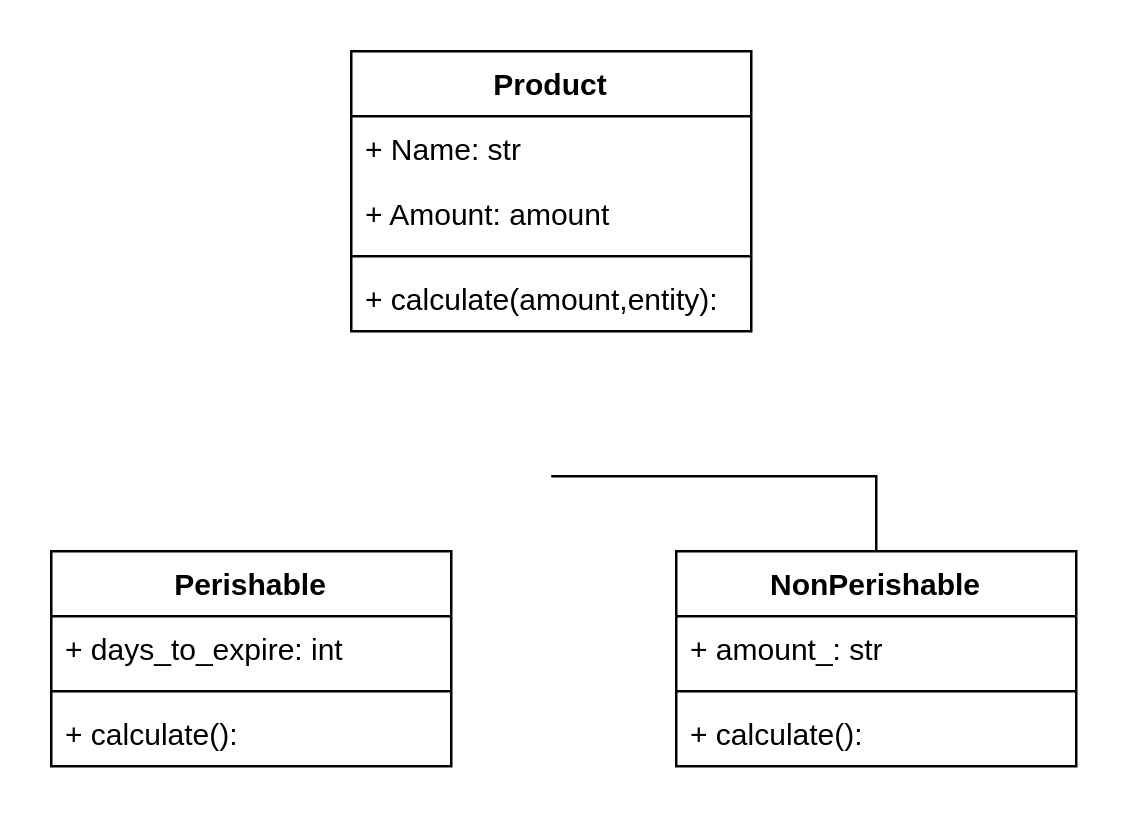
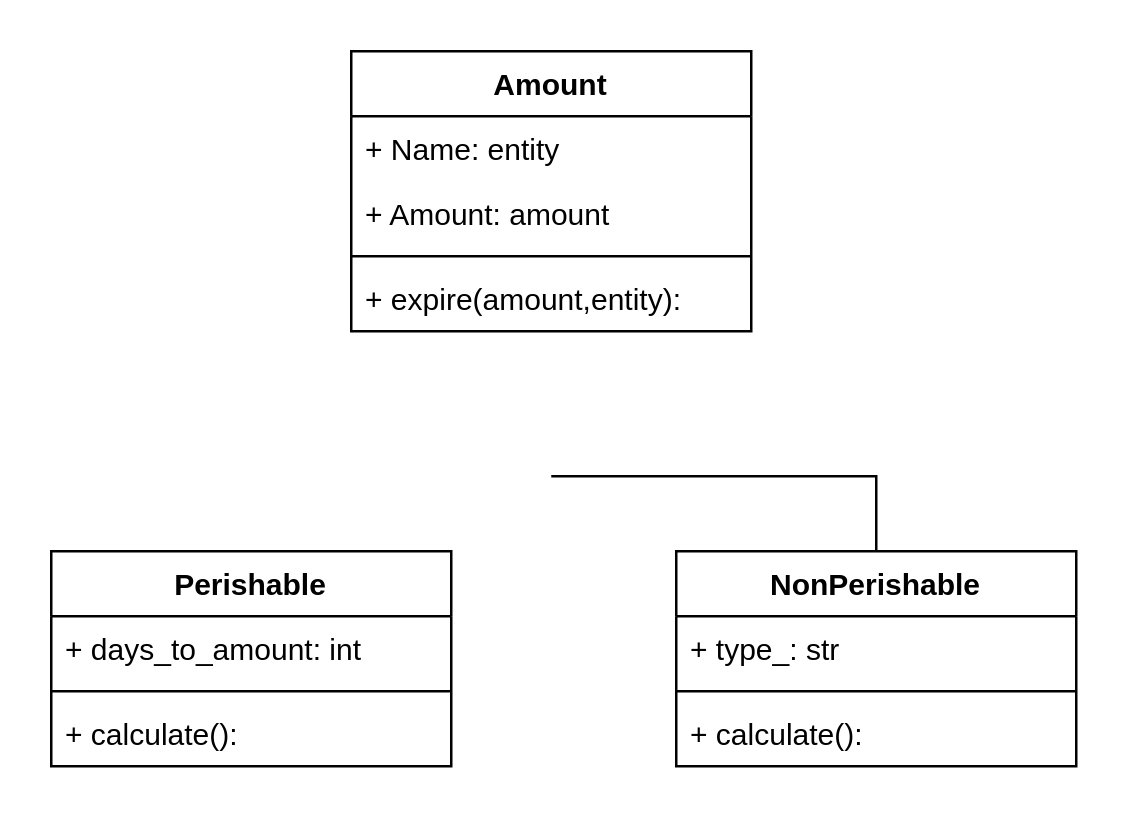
(550, 85) -> (550, 85)
(446, 150) -> (467, 150)
(568, 300) -> (547, 300)
(222, 650) -> (226, 650)
(796, 650) -> (779, 650)
